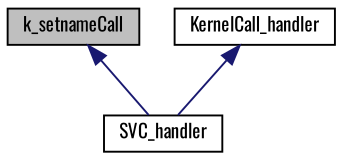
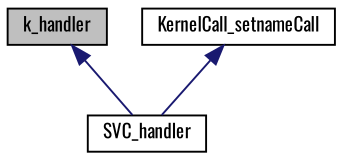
(73, 27) -> (57, 27)
(255, 27) -> (239, 27)
